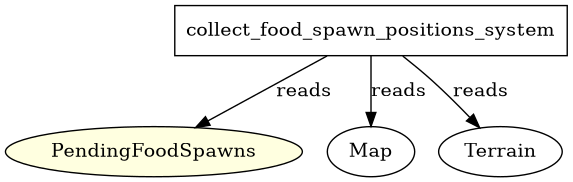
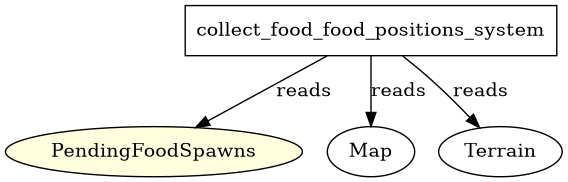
(371, 31) -> (371, 31)
